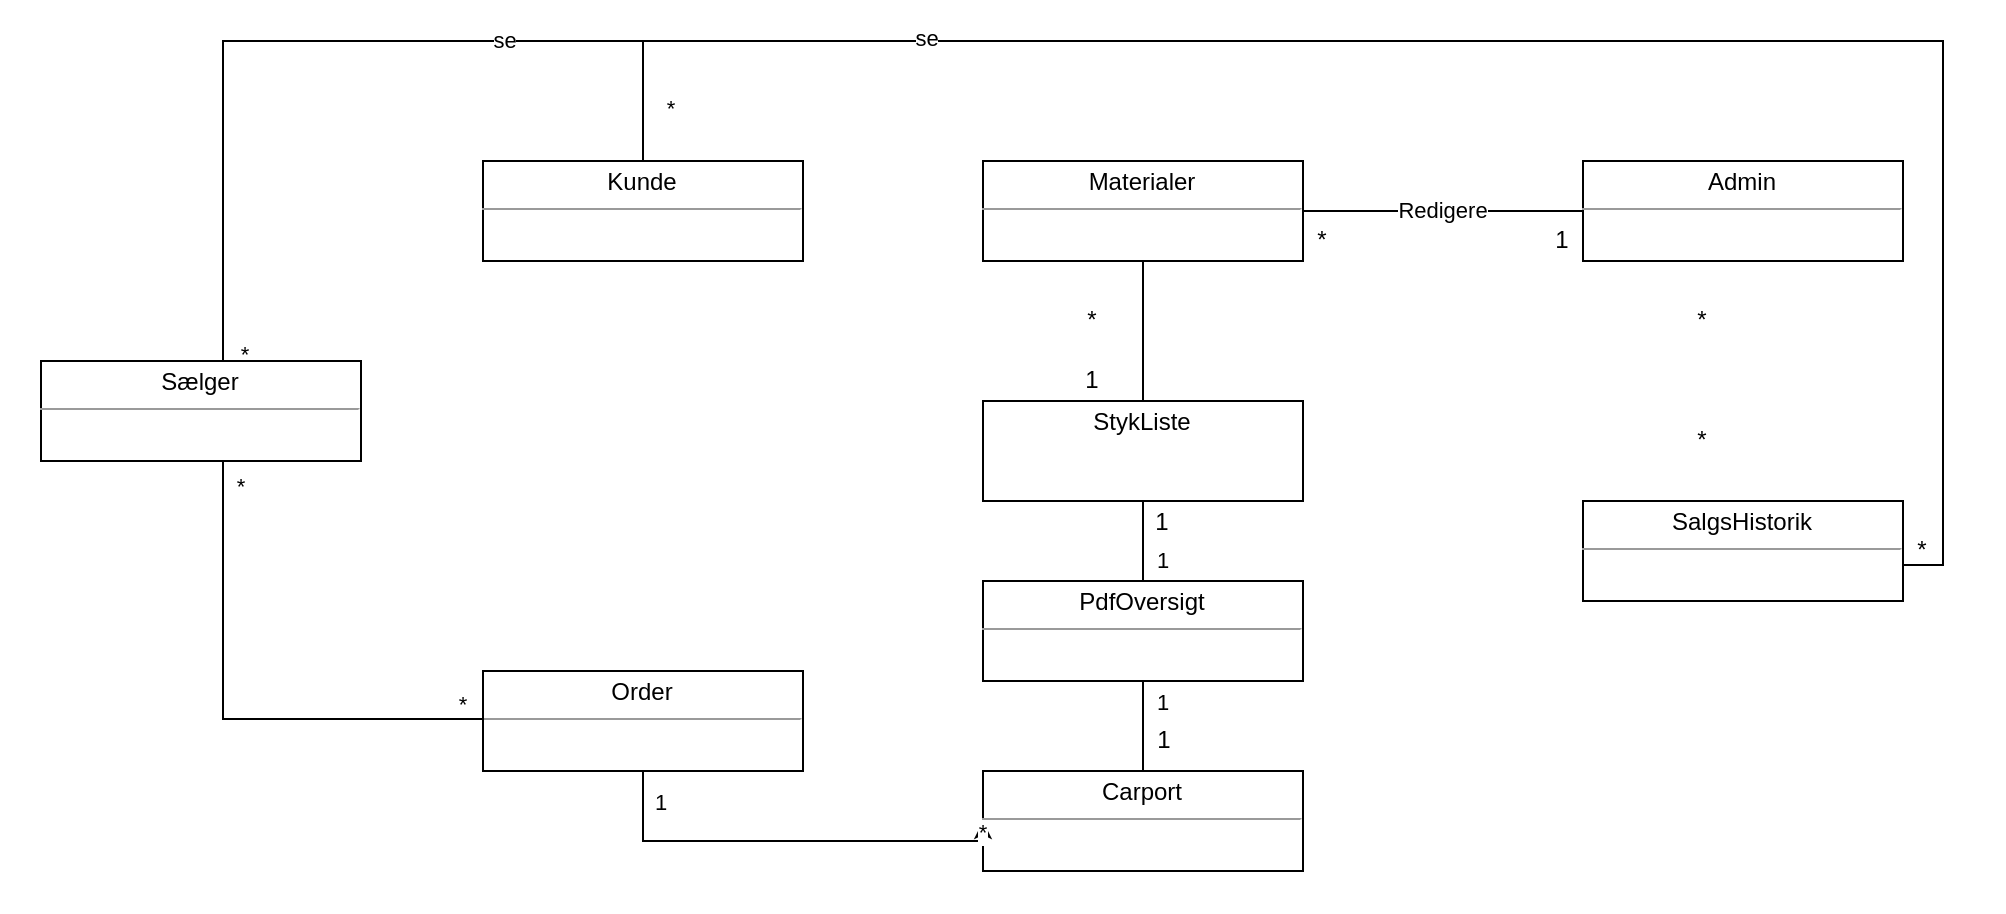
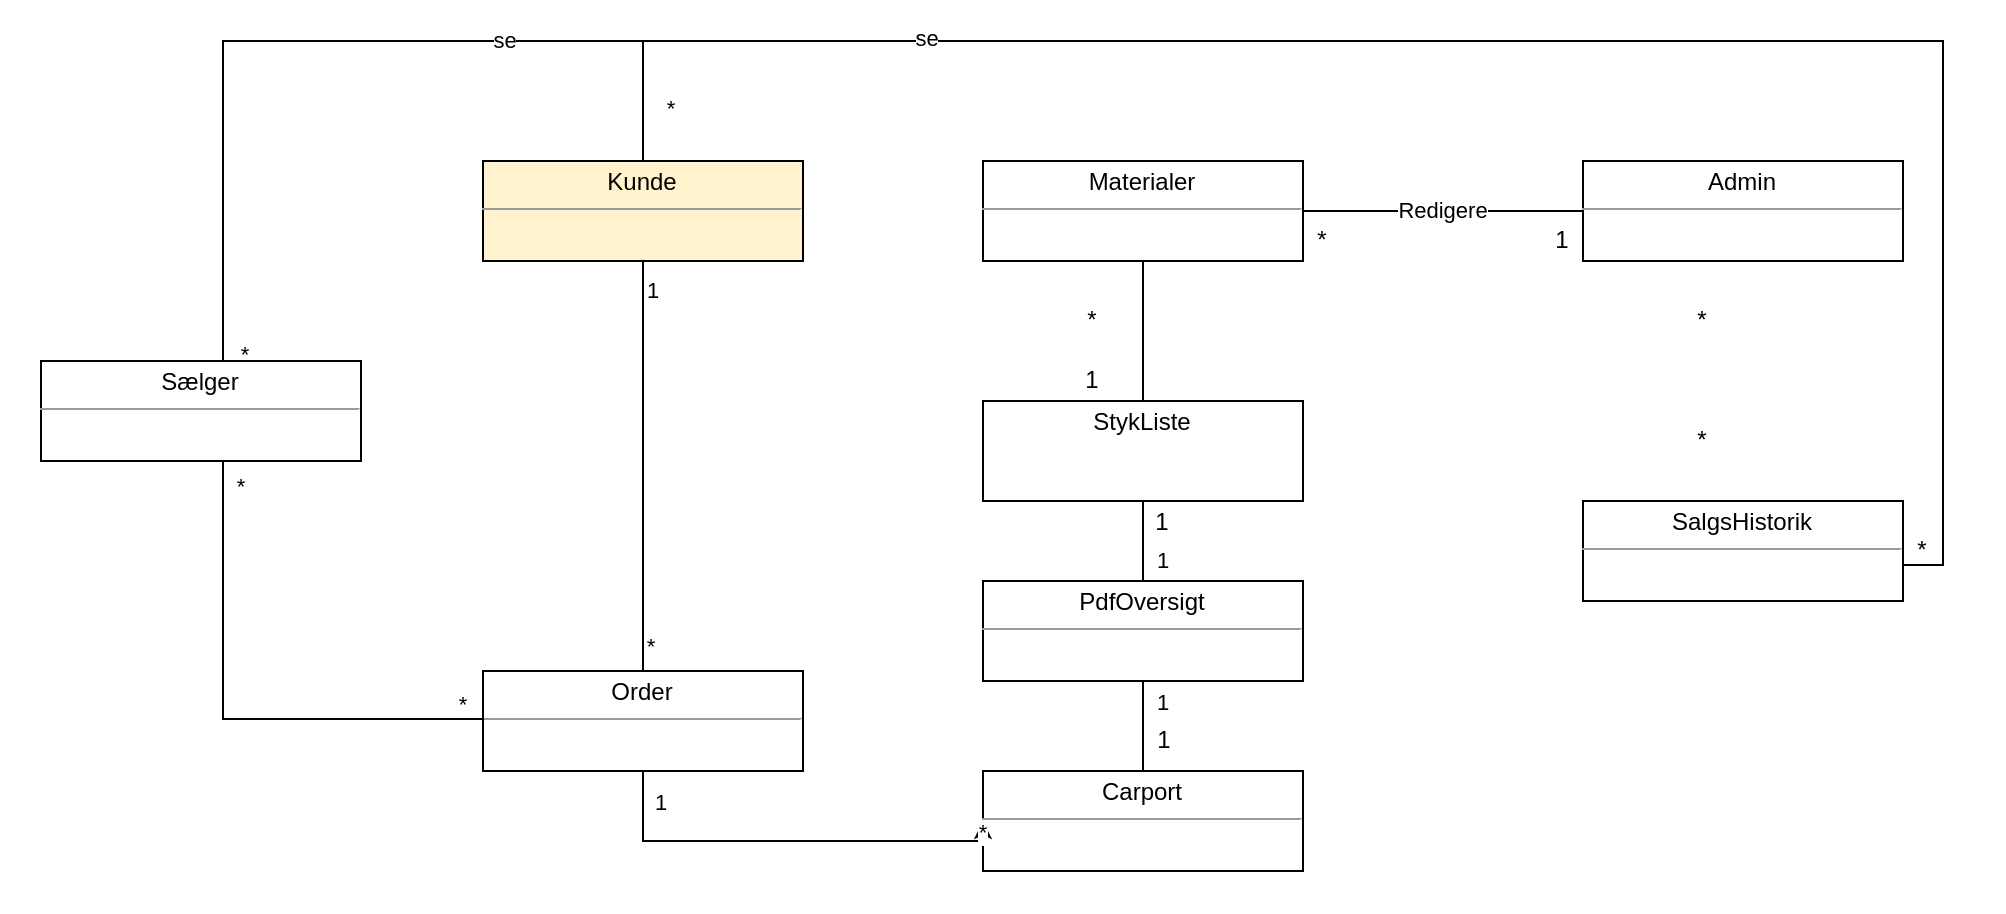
(643, 211) -> (643, 211)
none -> (643, 466)
